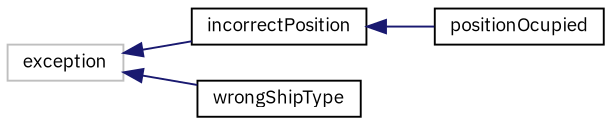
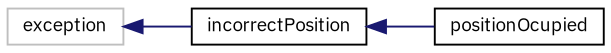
(279, 99) -> none
